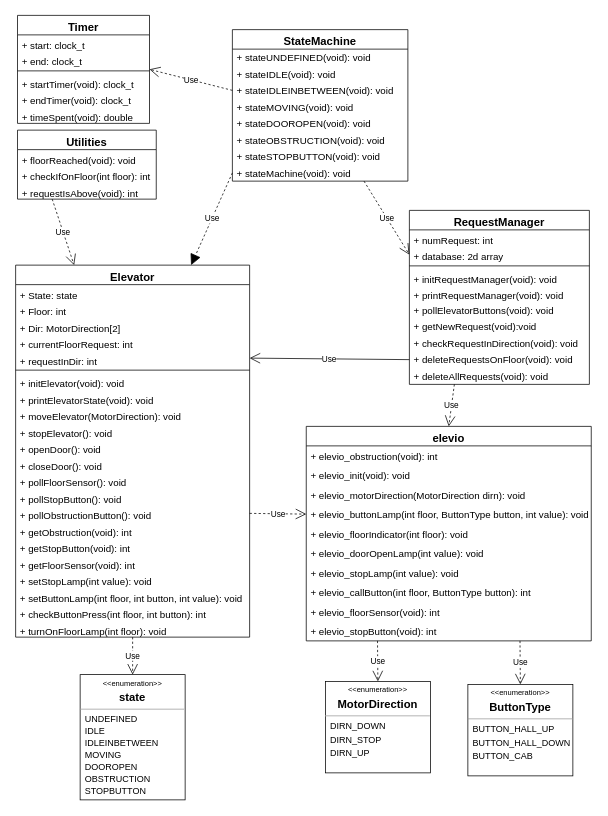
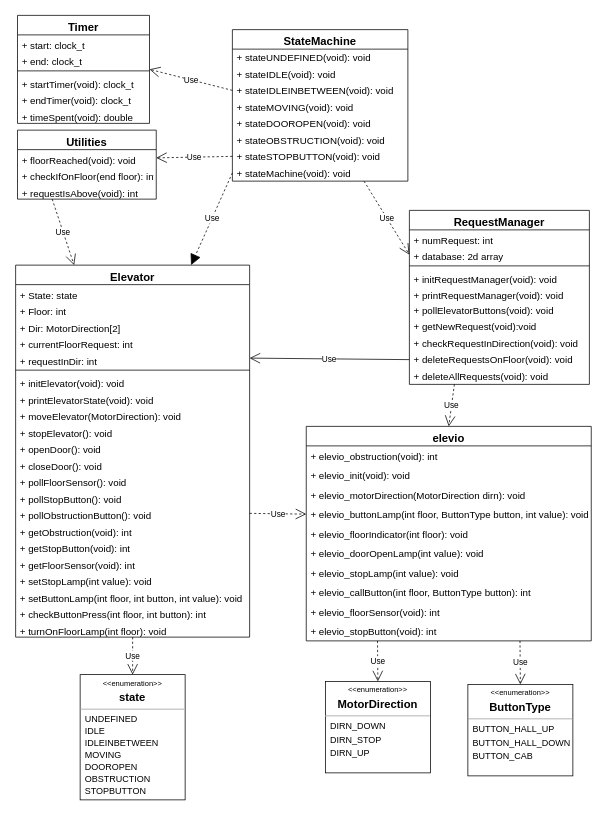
none -> (195, 157)
(99, 177) -> (100, 177)
